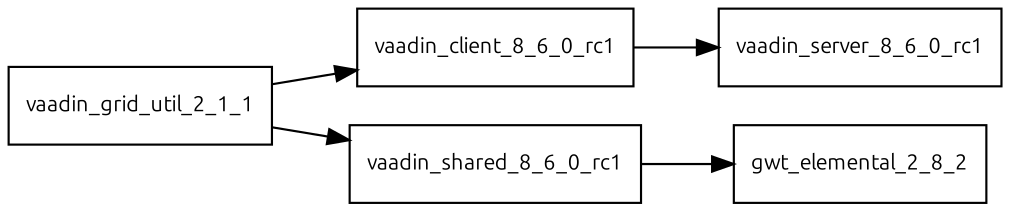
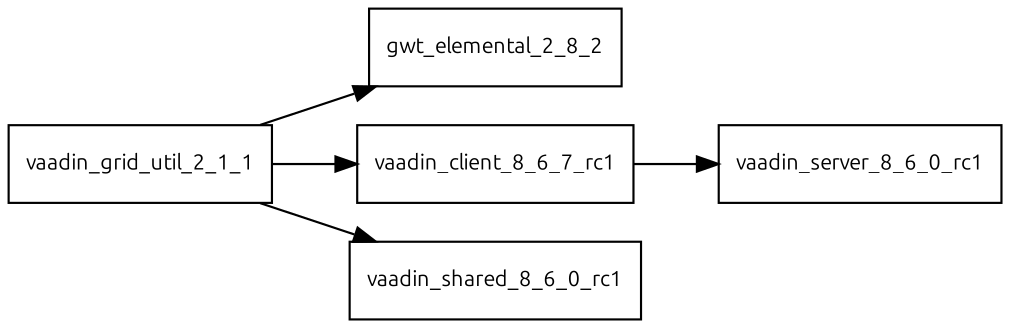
(495, 47) -> (495, 164)
(677, 164) -> (307, 109)
